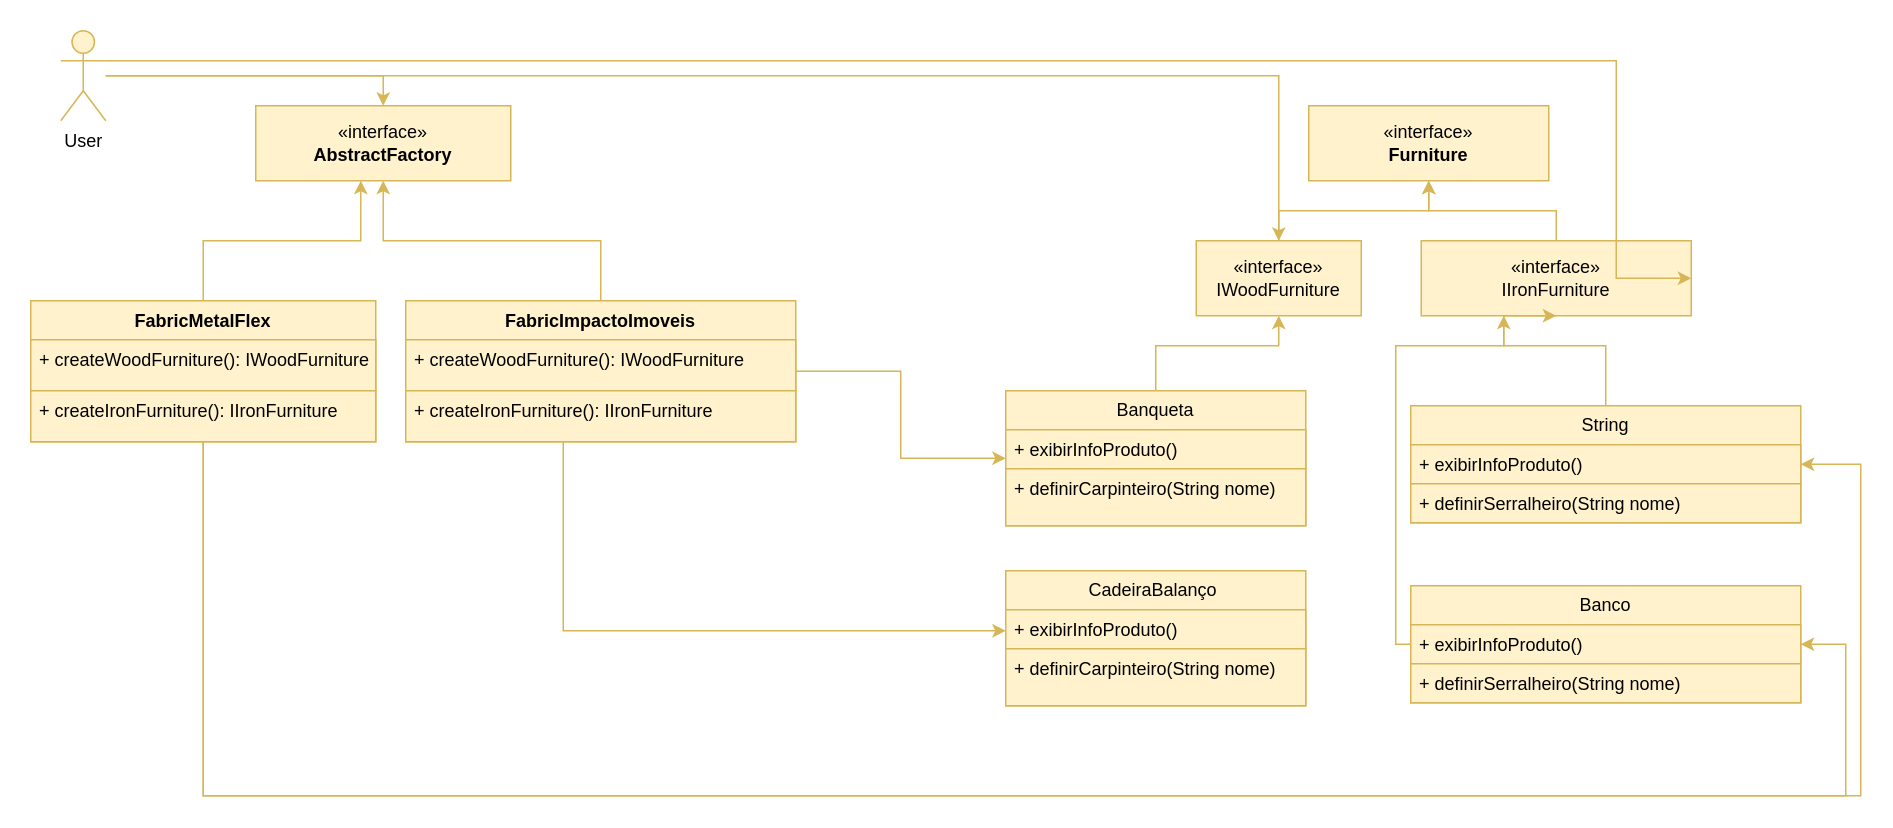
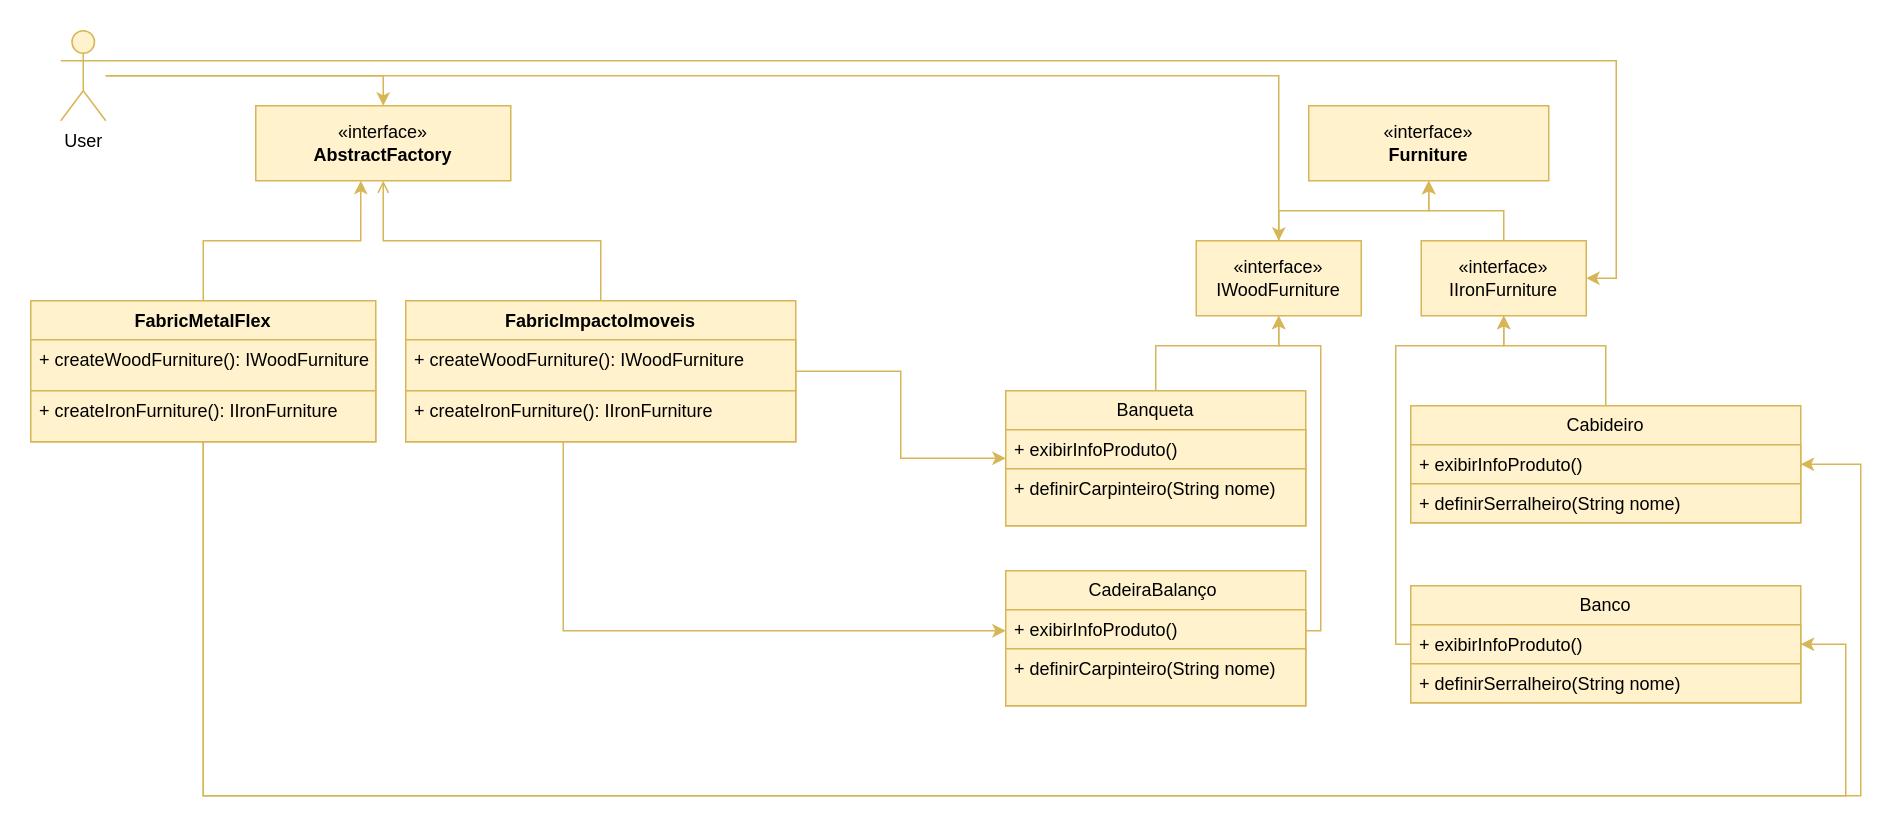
(383, 192) -> (383, 189)
(1556, 278) -> (1504, 278)
(1606, 425) -> (1606, 425)
none -> (1321, 475)
